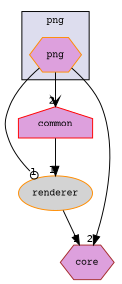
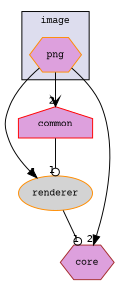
(56, 21) -> (56, 21)
(6, 118) -> (6, 118)
(56, 153) -> (56, 153)
(70, 224) -> (70, 224)
